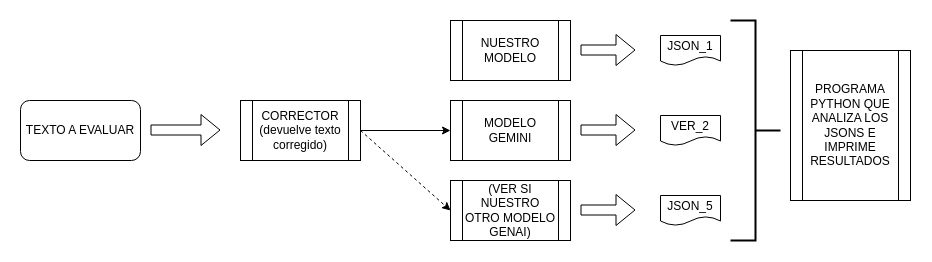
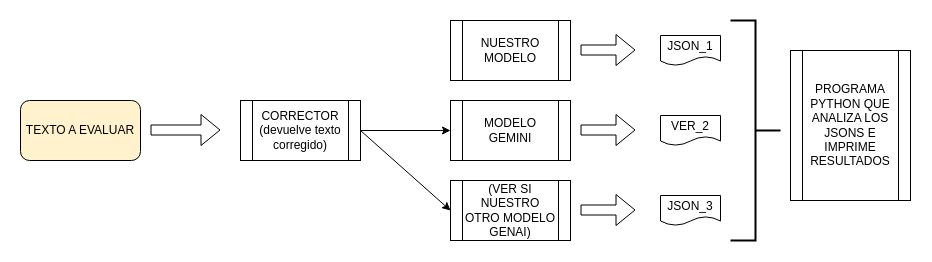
(81, 131) -> (81, 131)
(404, 169) -> (404, 169)
(691, 207) -> (691, 207)
